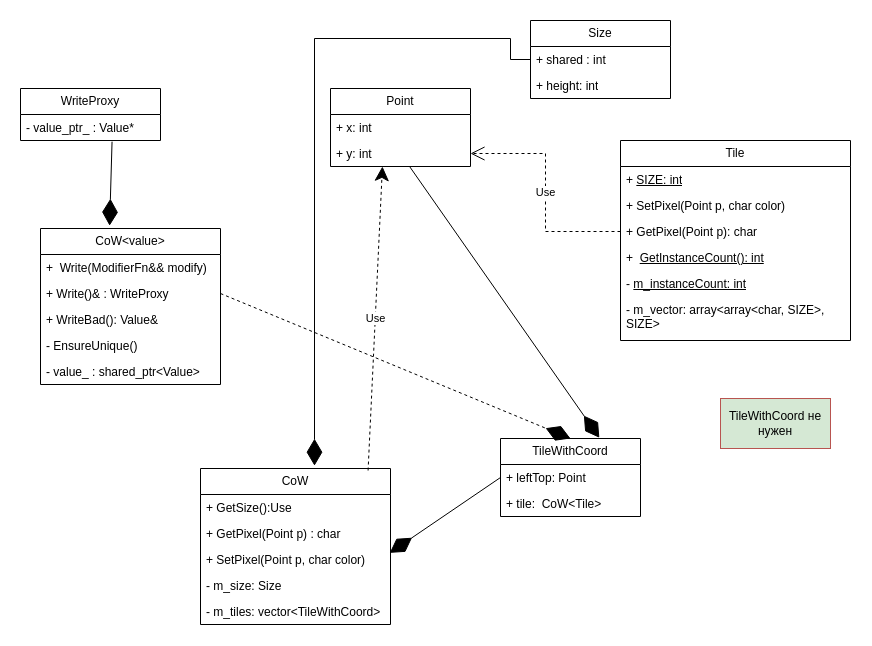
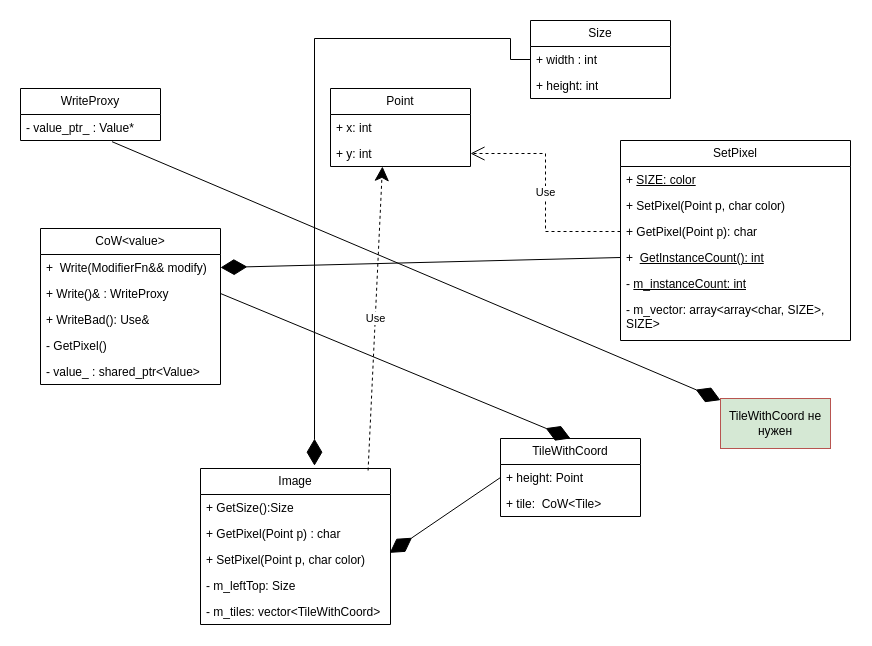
(576, 61) -> (571, 61)
(736, 154) -> (736, 154)
(111, 171) -> (309, 225)
(657, 181) -> (664, 181)
none -> (433, 262)
(497, 291) -> none
(106, 321) -> (101, 321)
(97, 347) -> (82, 347)
(383, 361) -> (383, 361)
(552, 479) -> (549, 479)
(296, 482) -> (296, 482)
(252, 509) -> (254, 509)
(246, 587) -> (256, 587)
